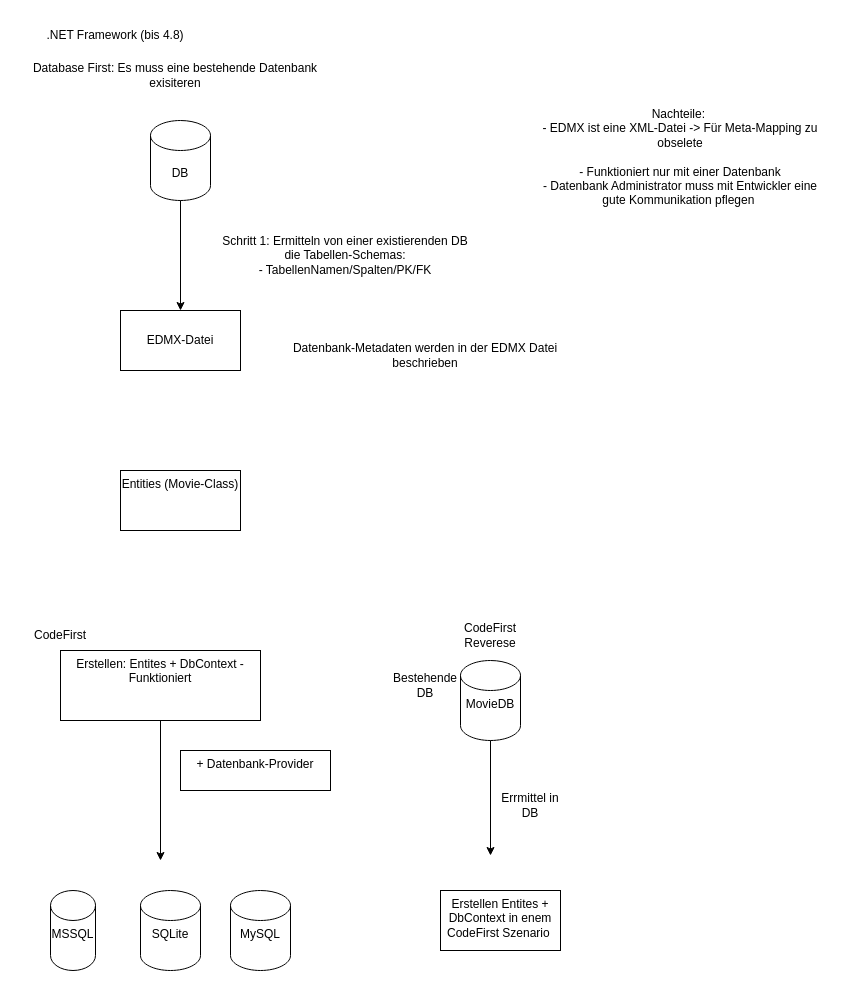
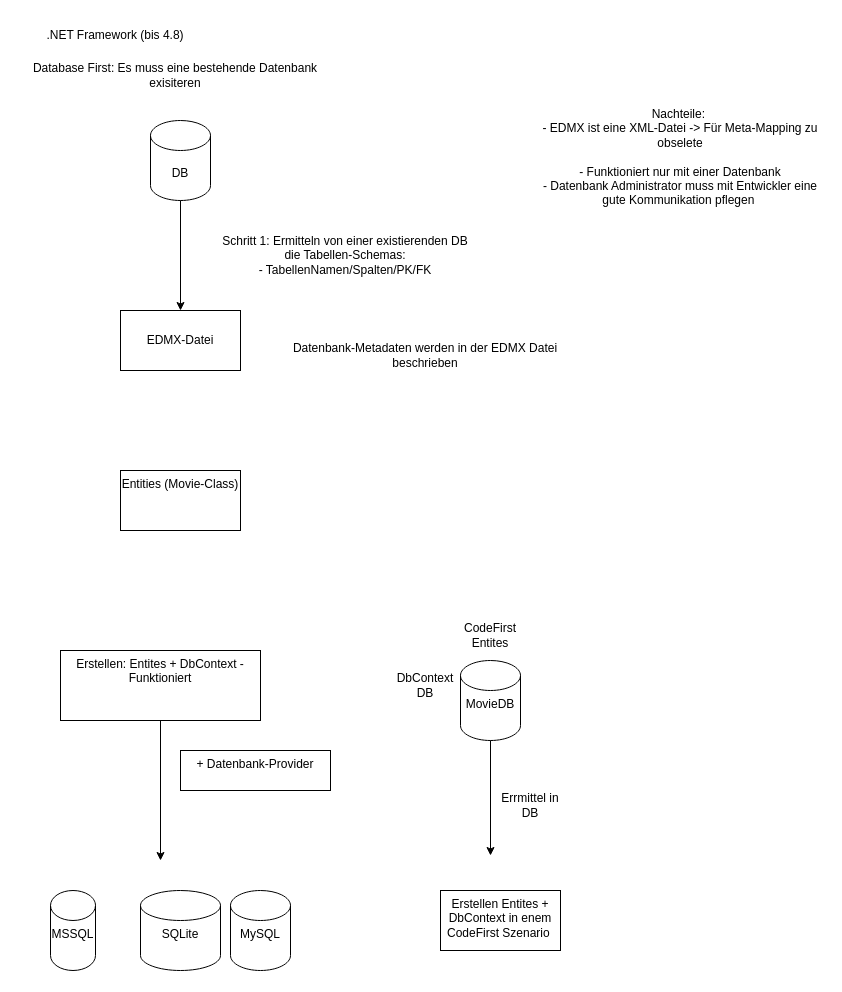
(61, 636) -> none
(491, 636) -> (491, 636)
(426, 686) -> (426, 686)
(171, 931) -> (181, 931)
